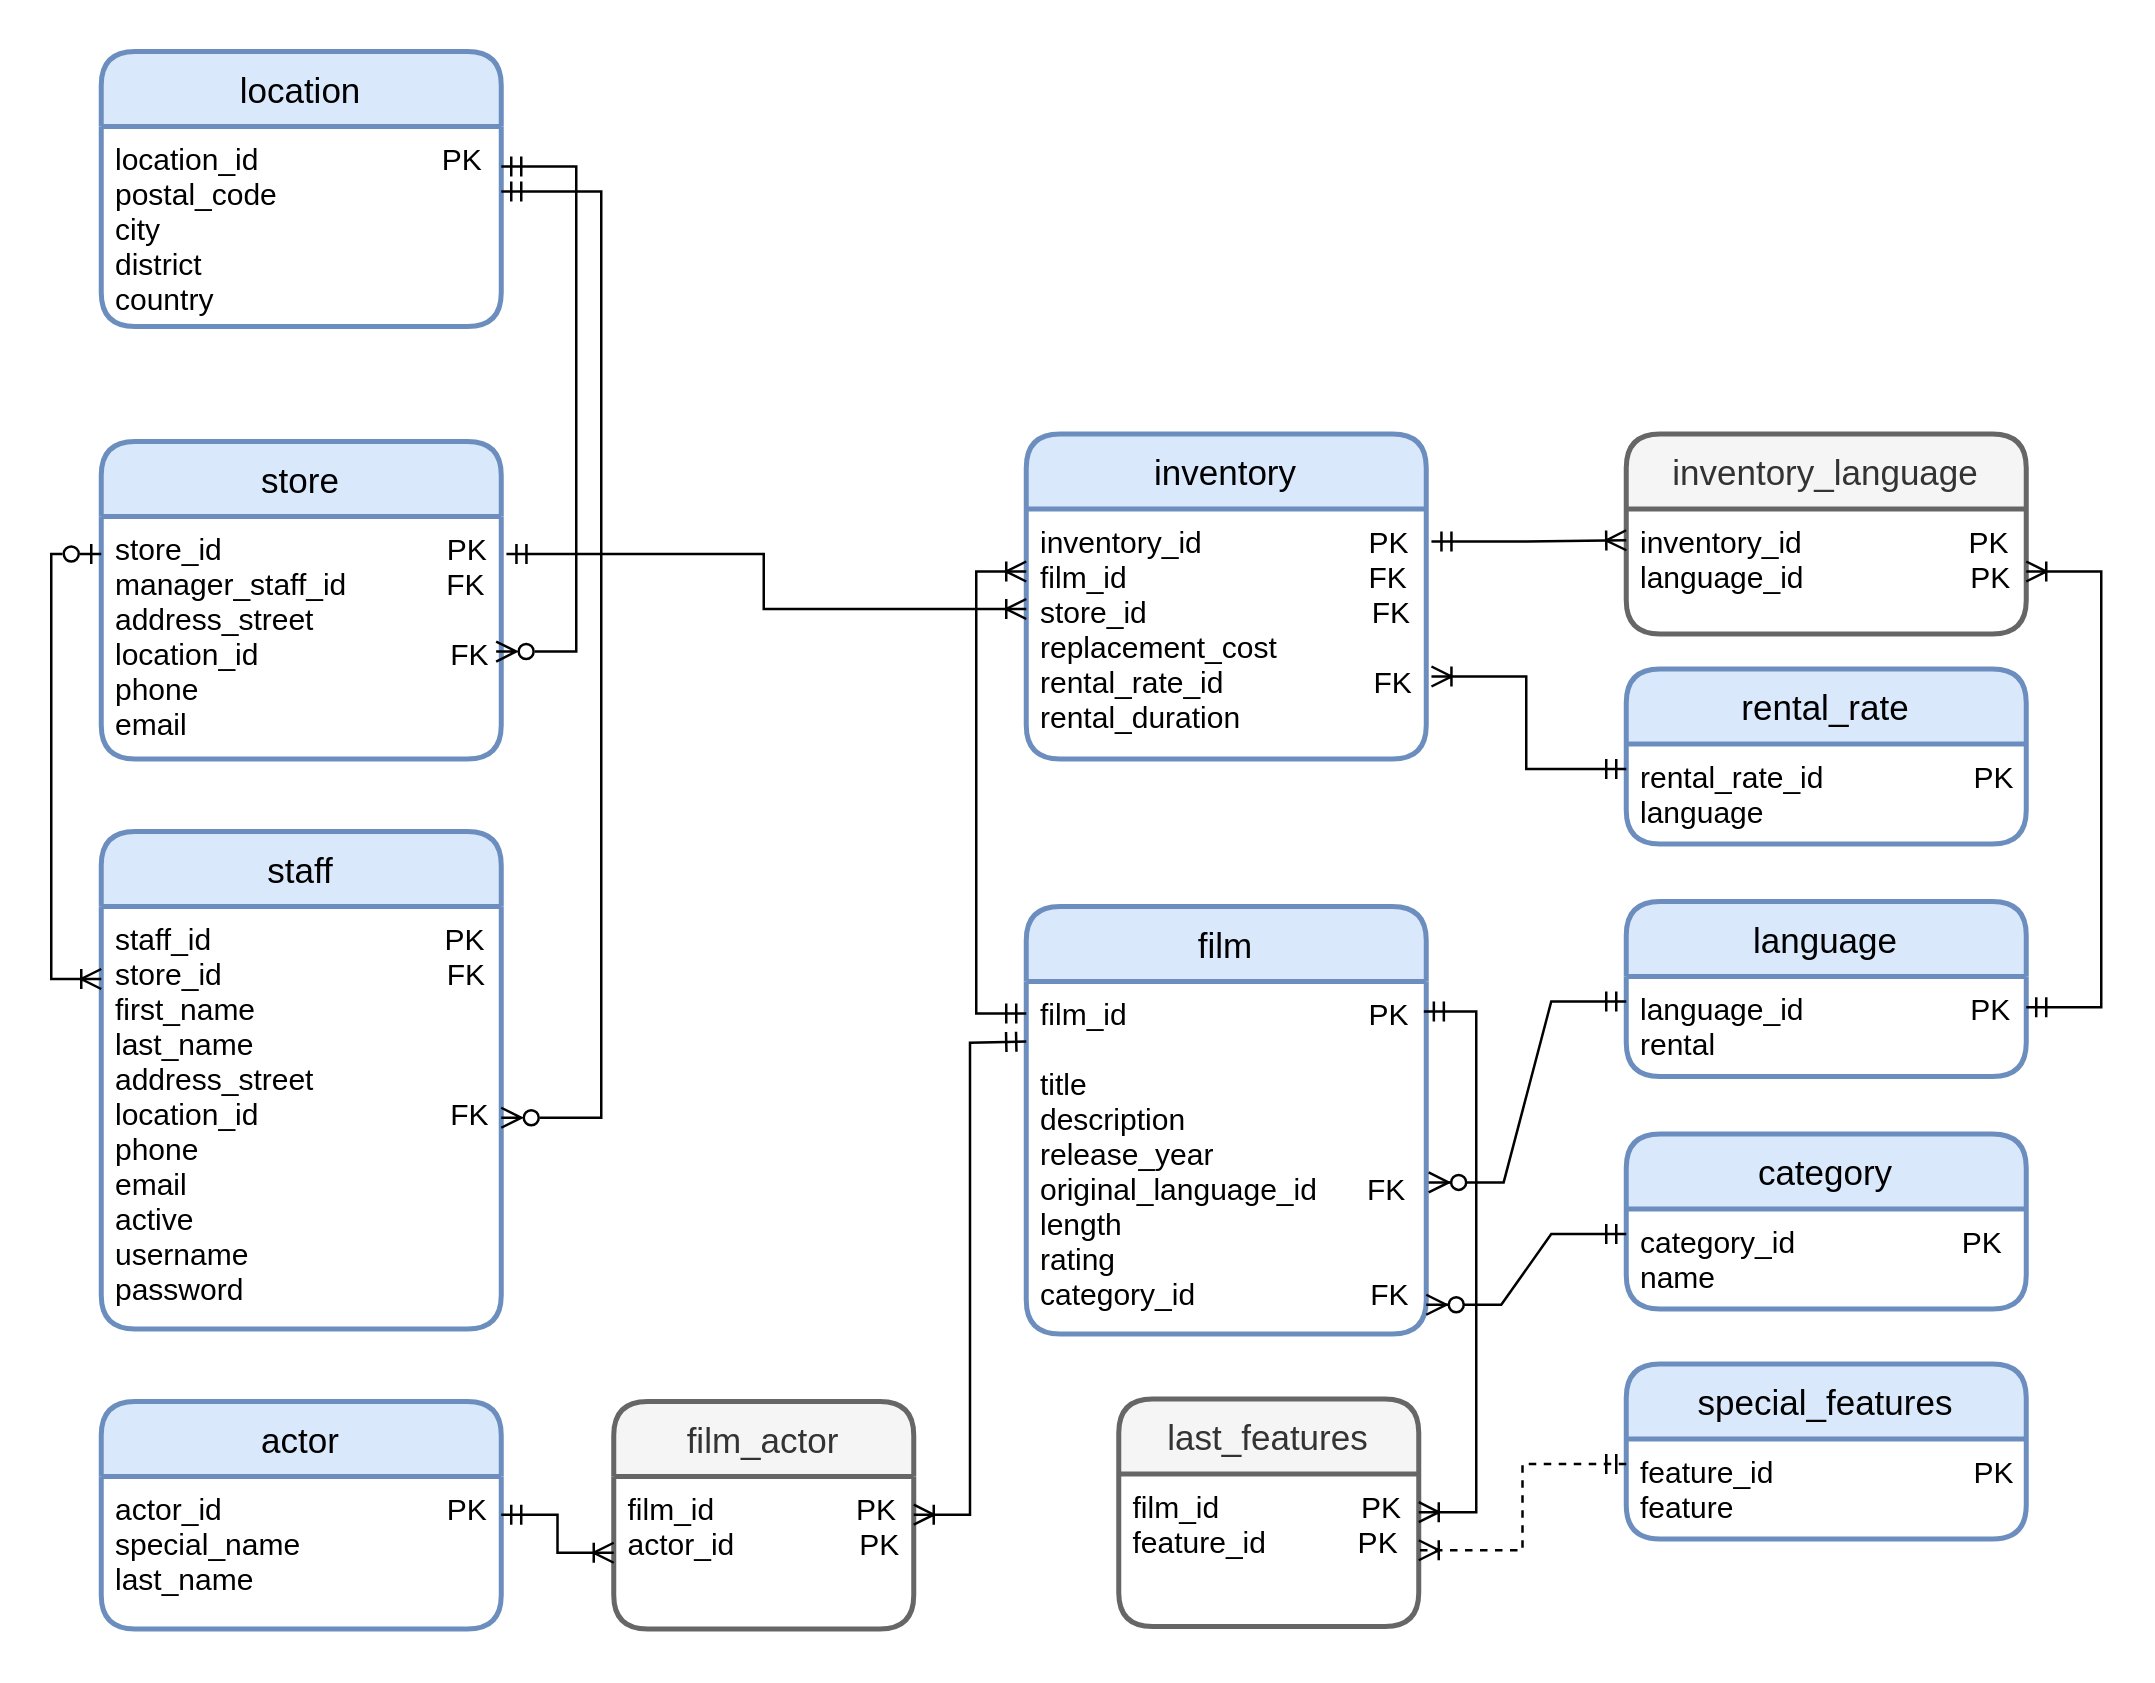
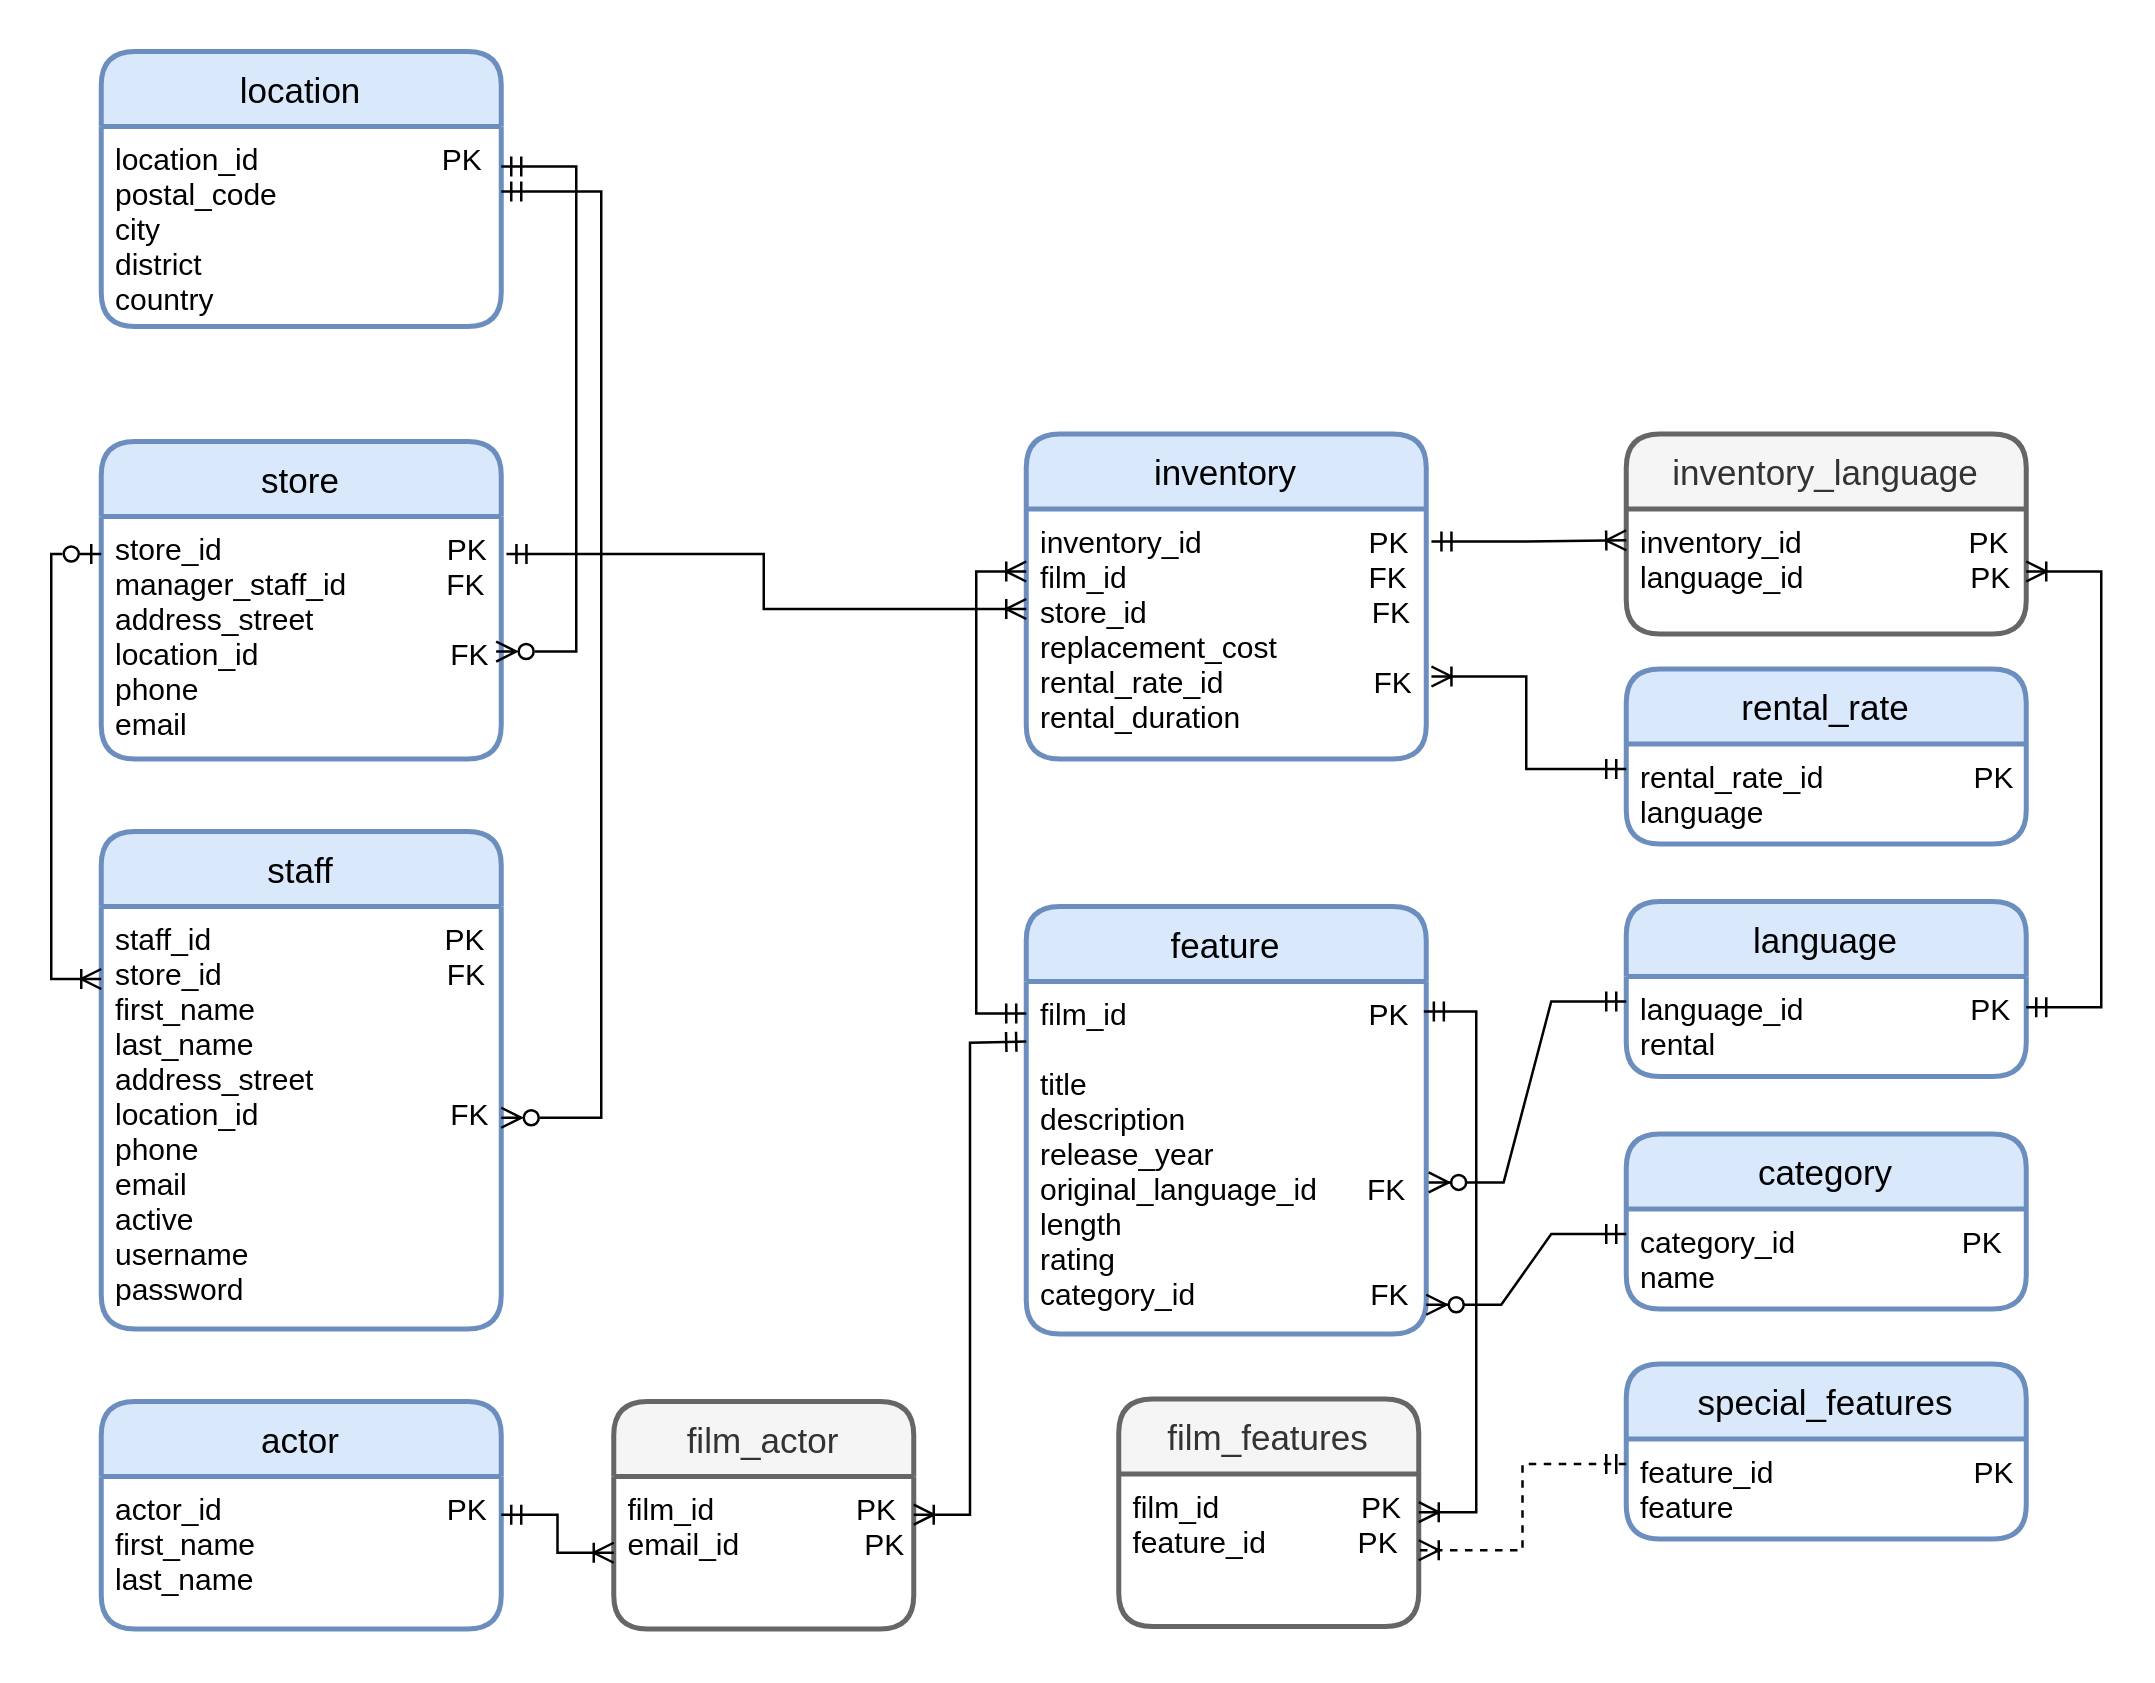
(1225, 946) -> (1225, 946)
(1268, 1438) -> (1268, 1438)
(371, 1510) -> (371, 1510)
(803, 1510) -> (803, 1510)
